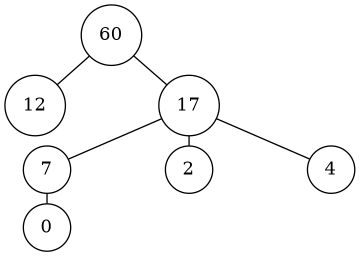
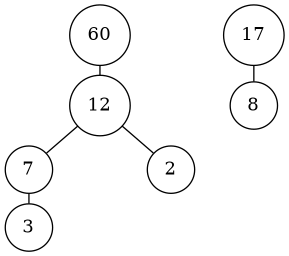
(150, 70) -> none
(115, 139) -> (62, 140)
(189, 141) -> (138, 140)
(331, 170) -> (254, 106)
(47, 228) -> (29, 228)
